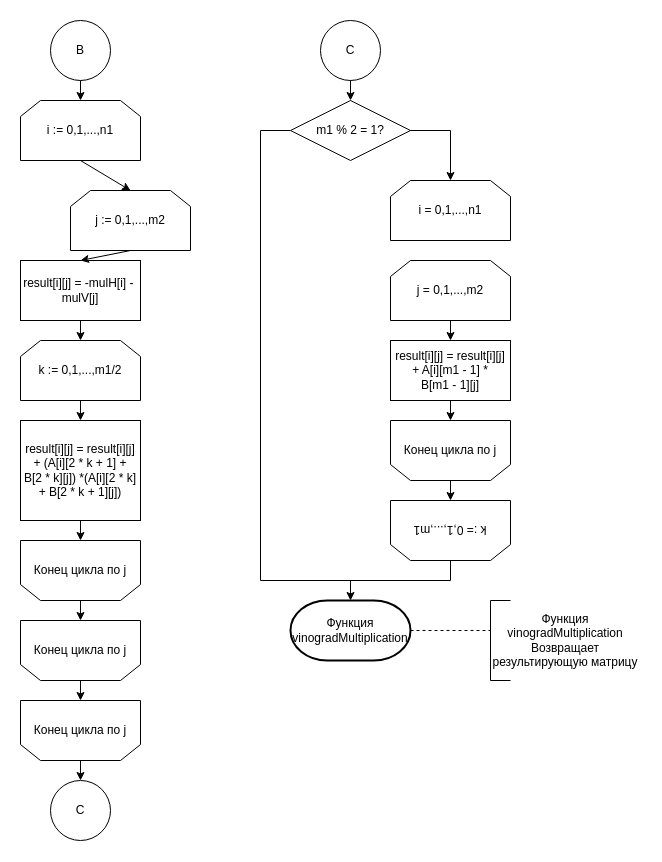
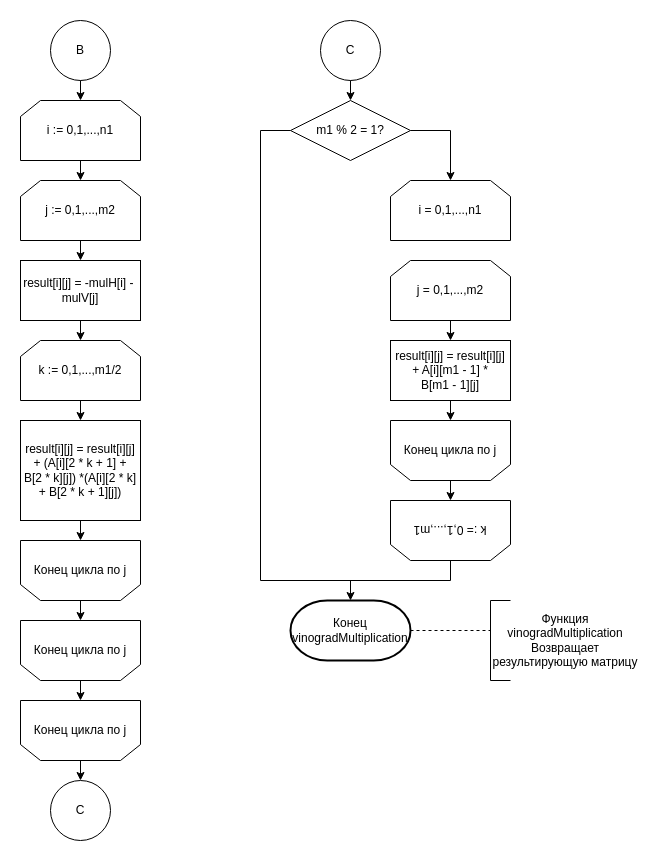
(131, 221) -> (81, 211)
(351, 631) -> (351, 631)
